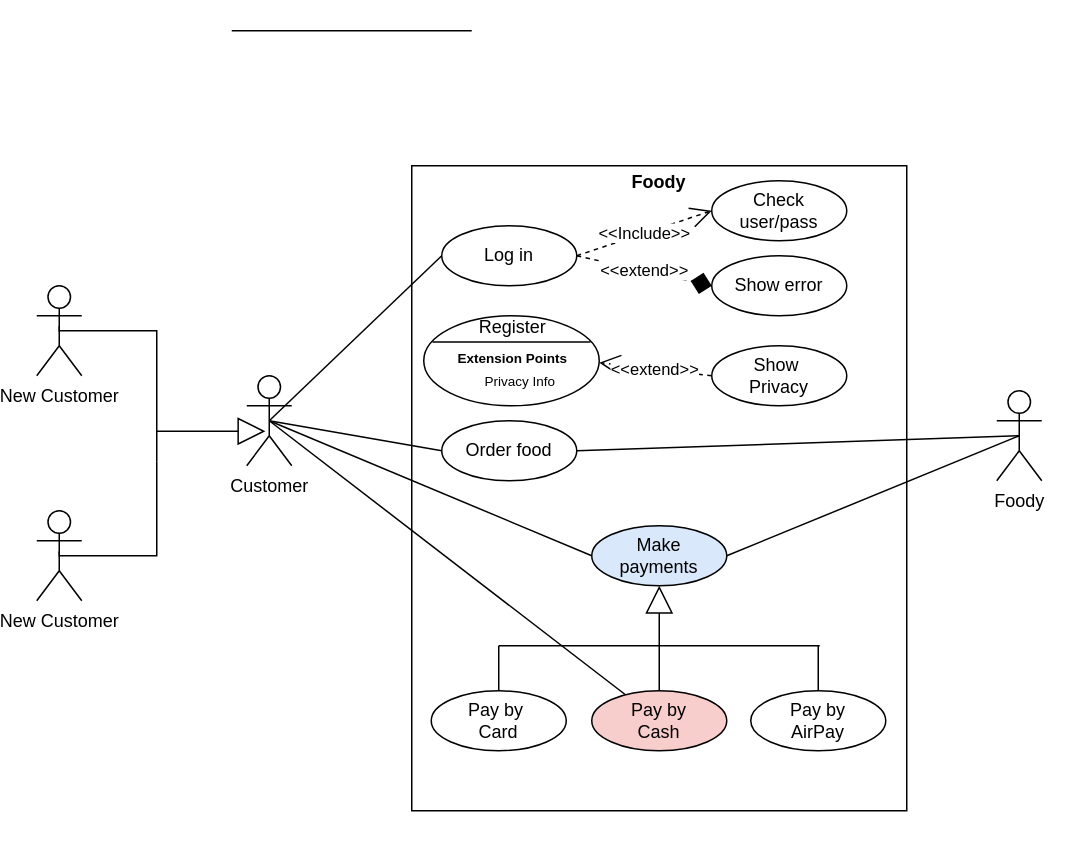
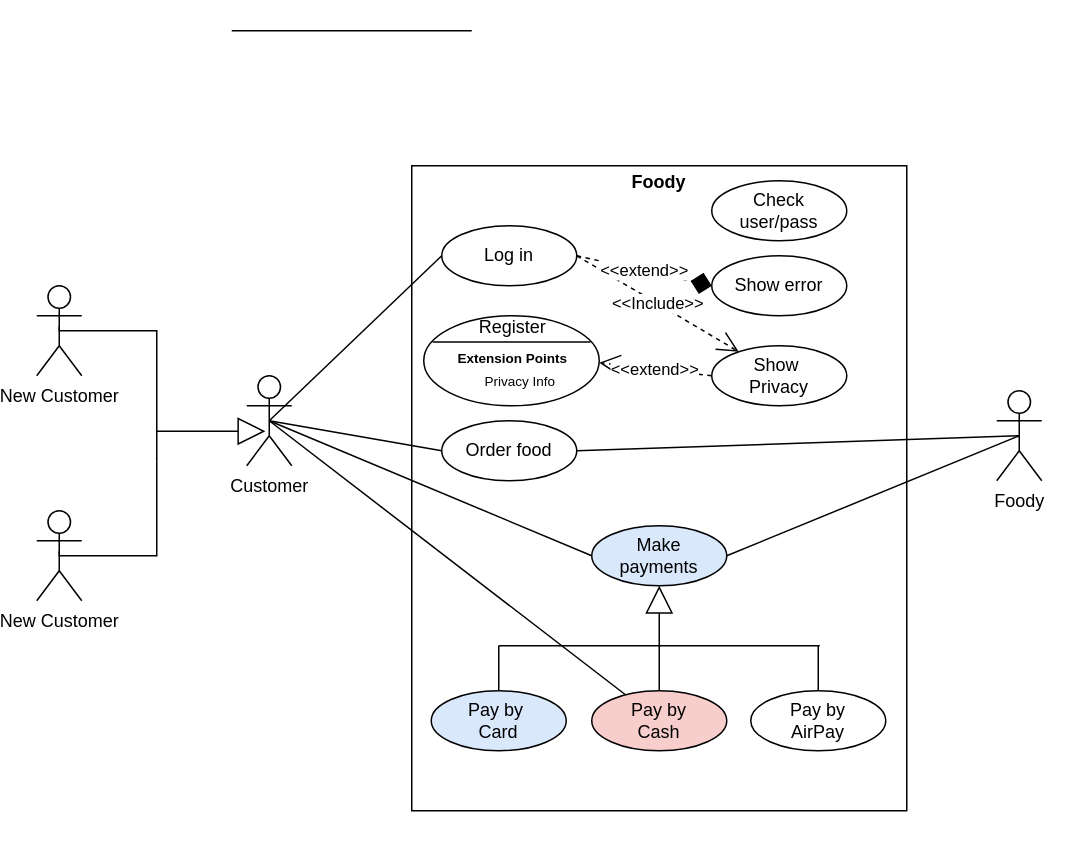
(623, 240) -> (706, 332)
(499, 721) -> (499, 721)
